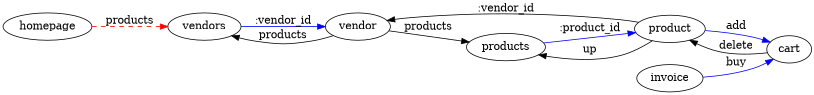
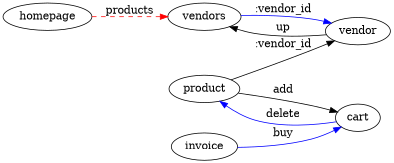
(734, 34) -> (284, 100)
(283, 35) -> (283, 28)
(506, 47) -> none
(731, 54) -> (279, 124)
